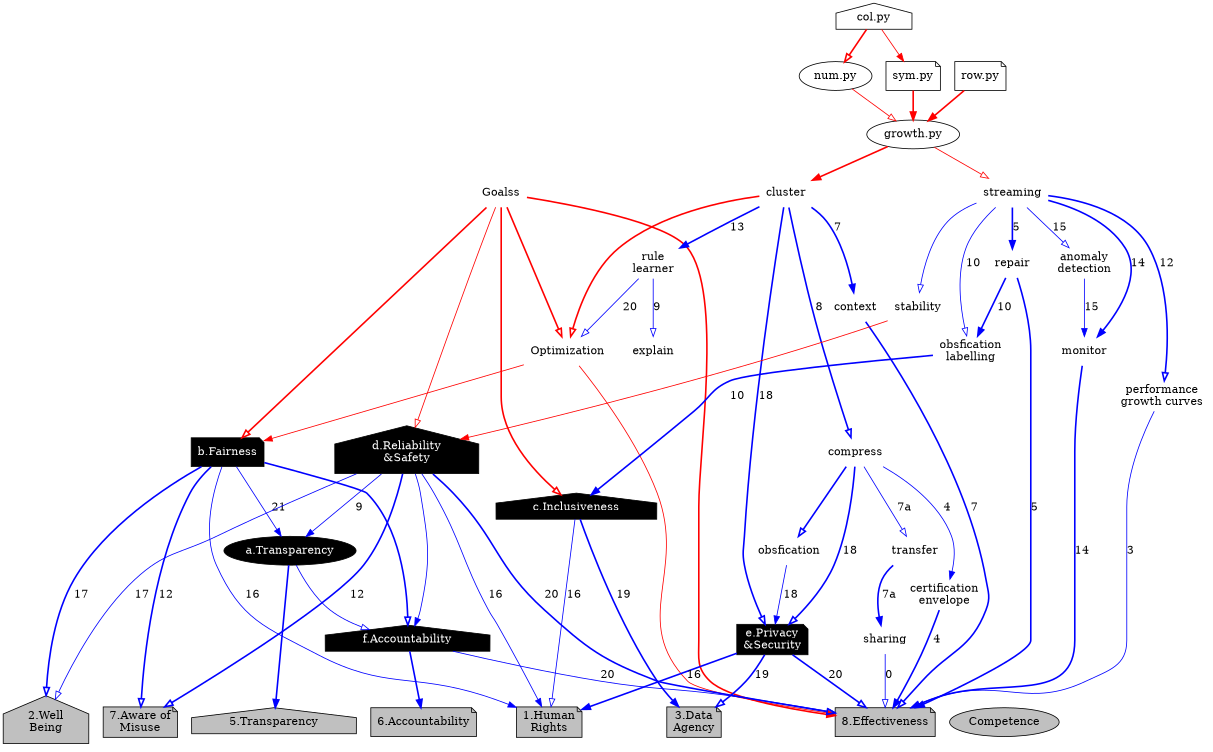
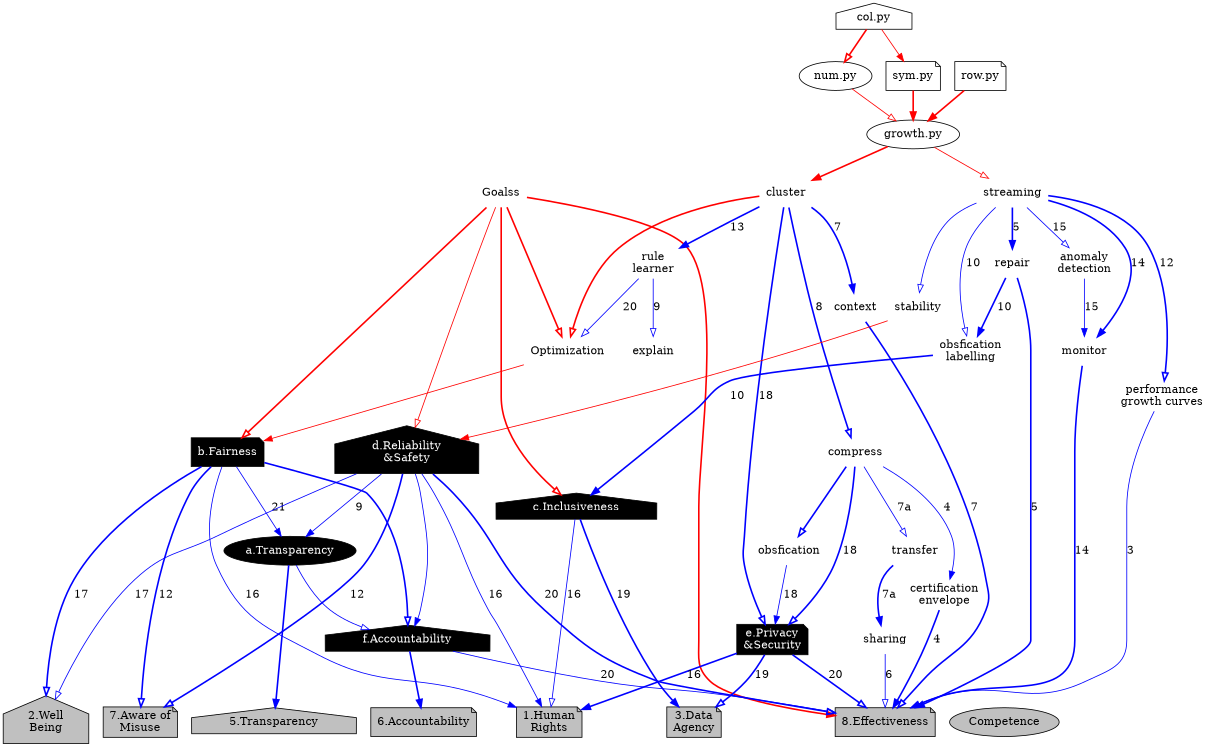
(663, 587) -> none
(889, 675) -> (889, 675)
